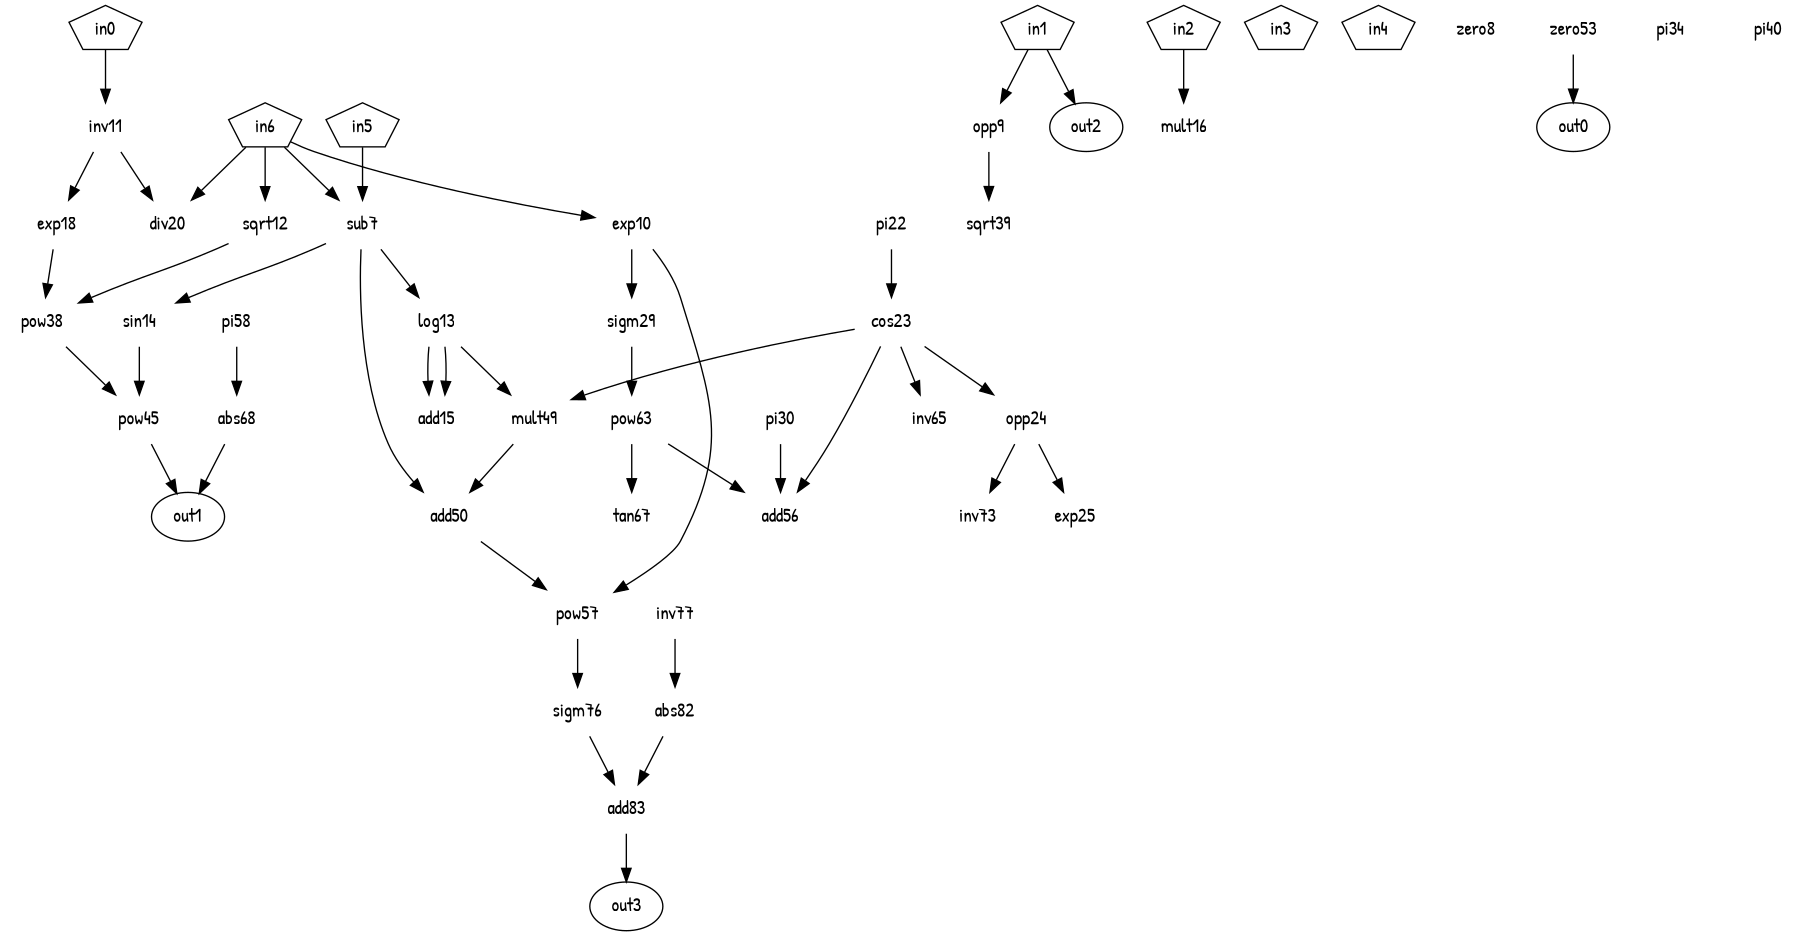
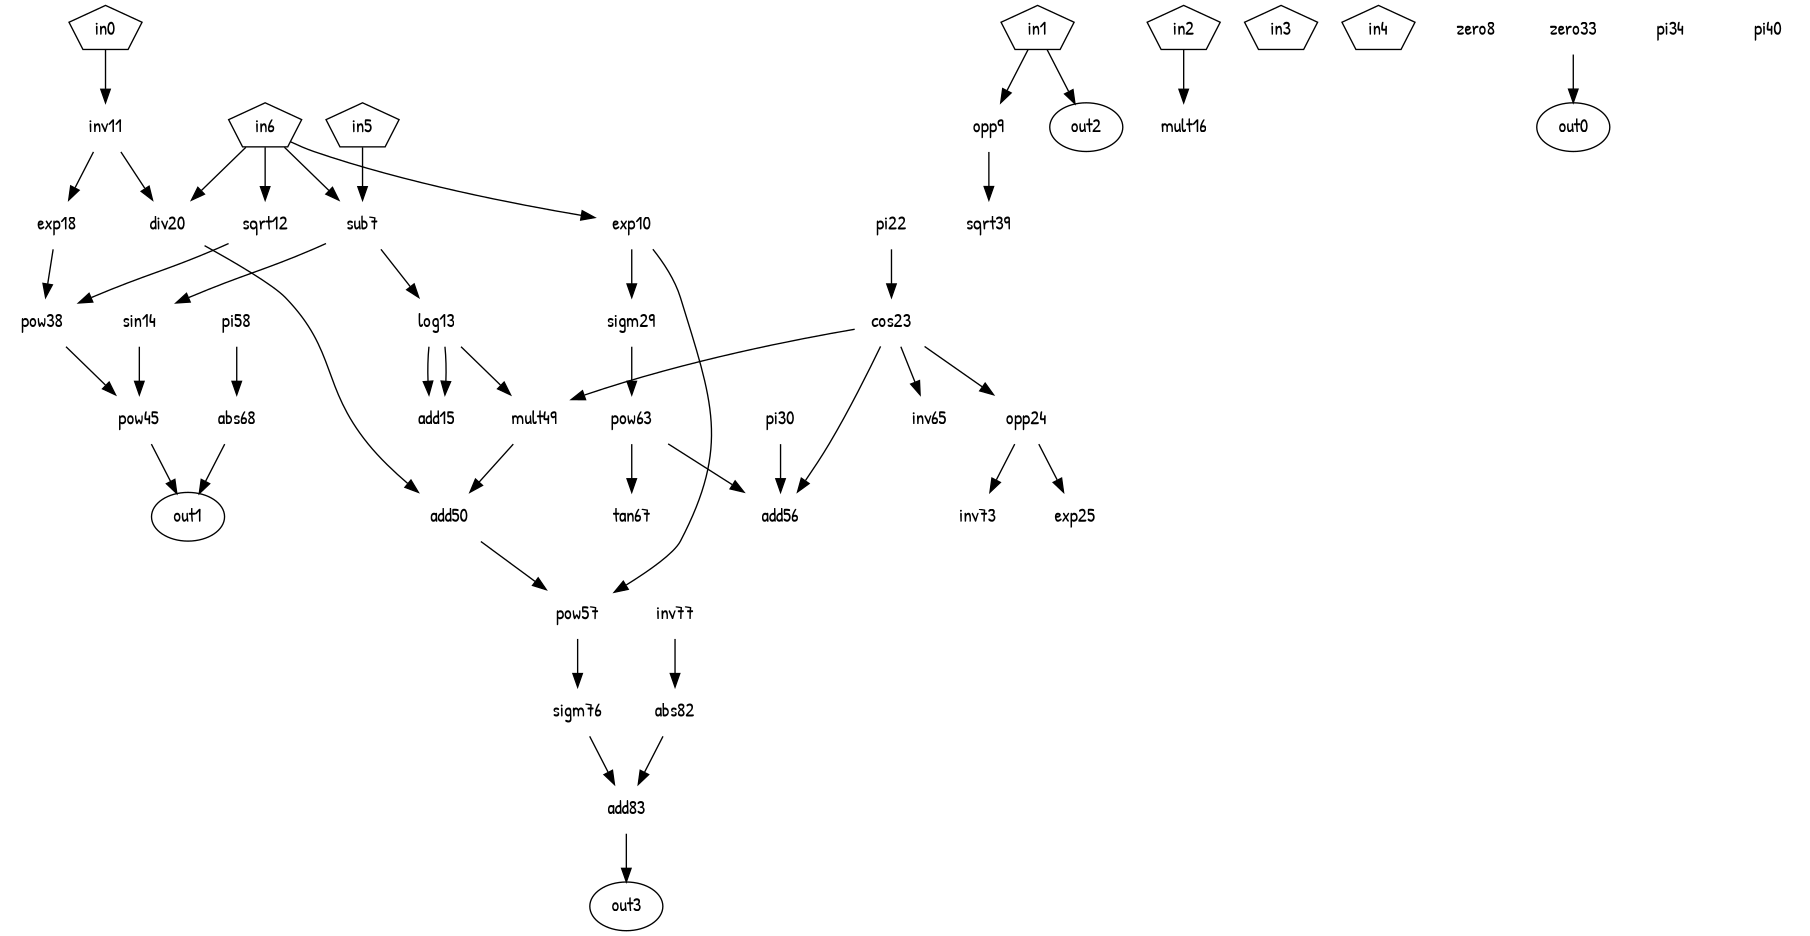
(1573, 30) -> (1573, 30)
(368, 371) -> (321, 351)
